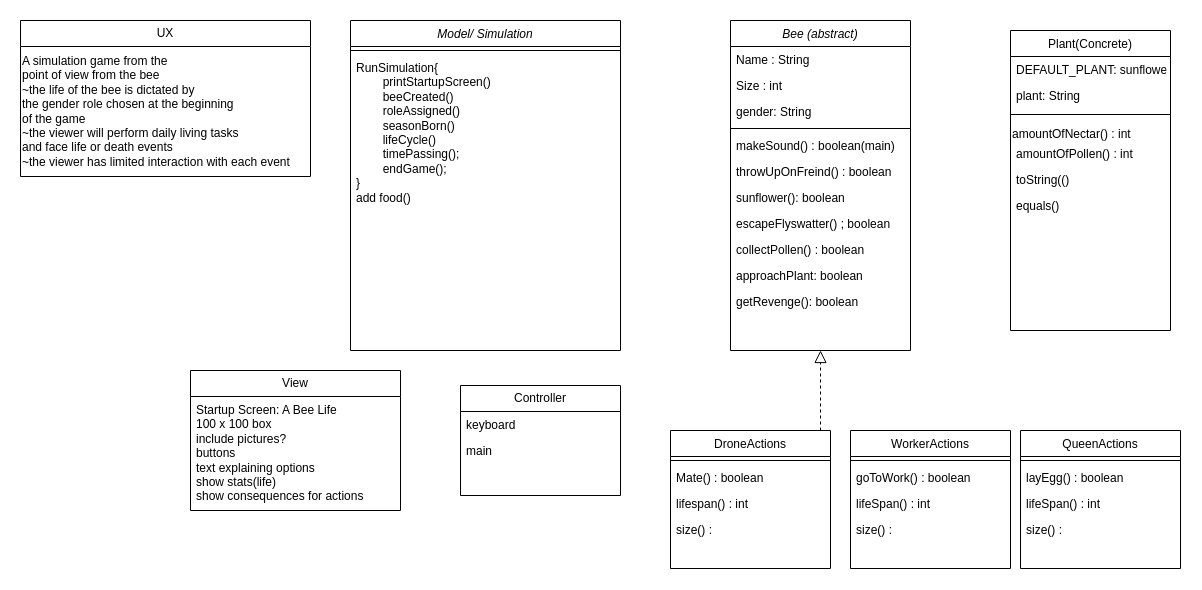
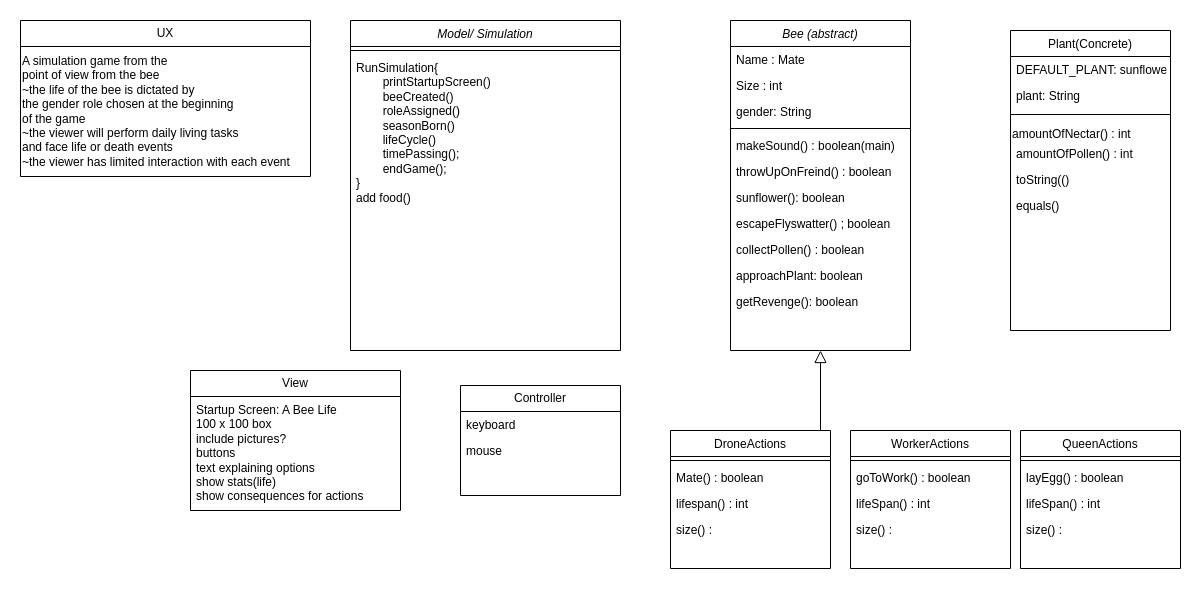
(773, 60) -> (768, 60)
(821, 396) -> (821, 396)
(478, 452) -> (483, 452)
